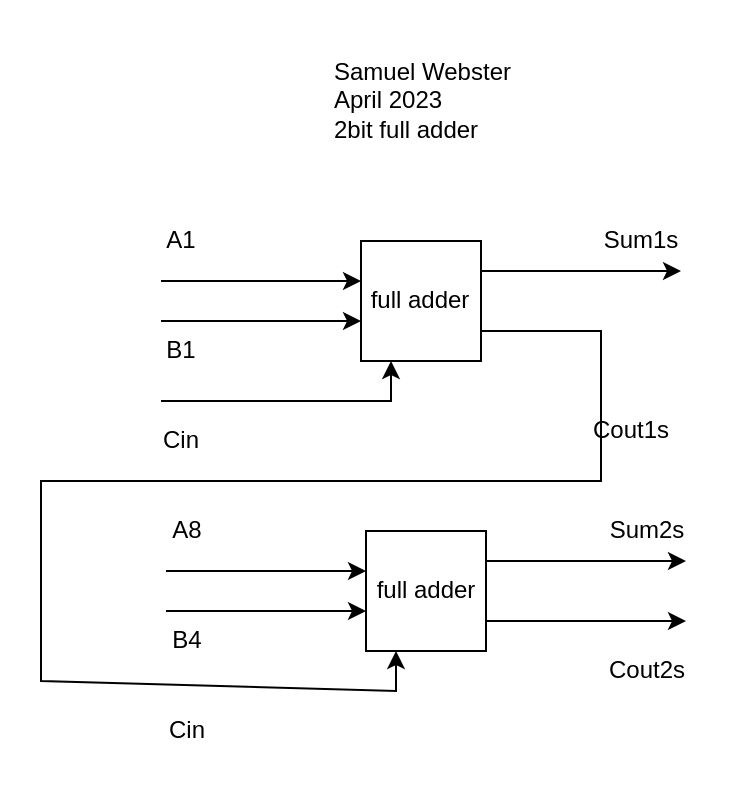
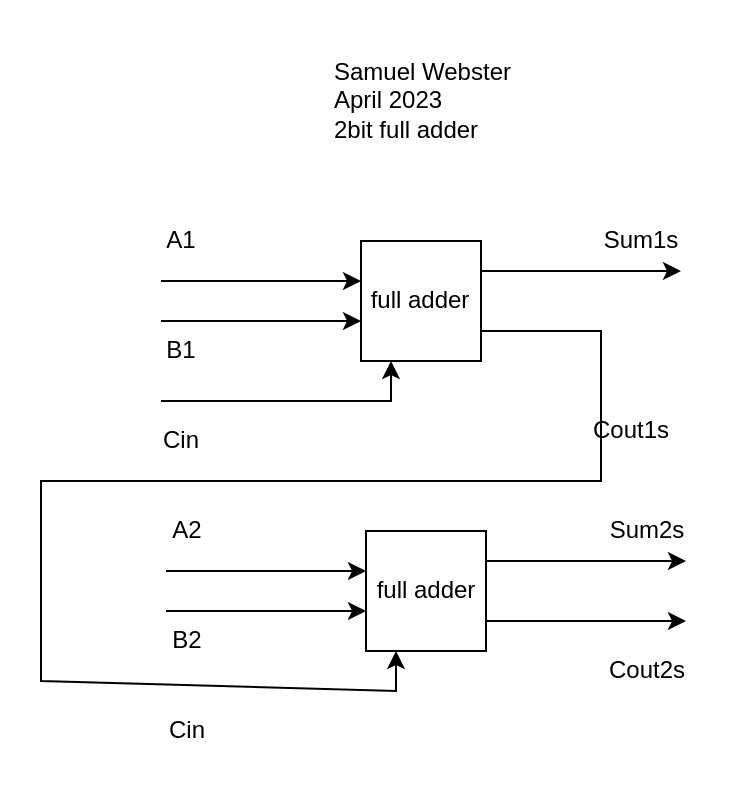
(188, 531) -> (188, 531)
(188, 641) -> (188, 641)
